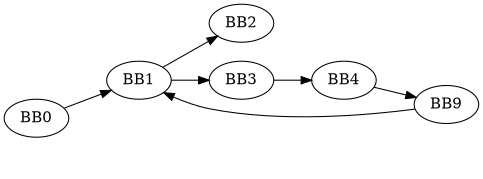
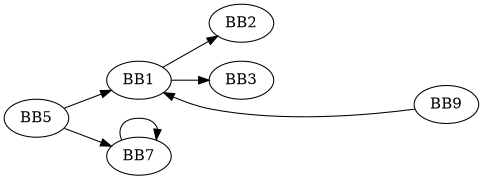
(344, 80) -> none
(36, 118) -> (36, 118)
none -> (139, 156)
